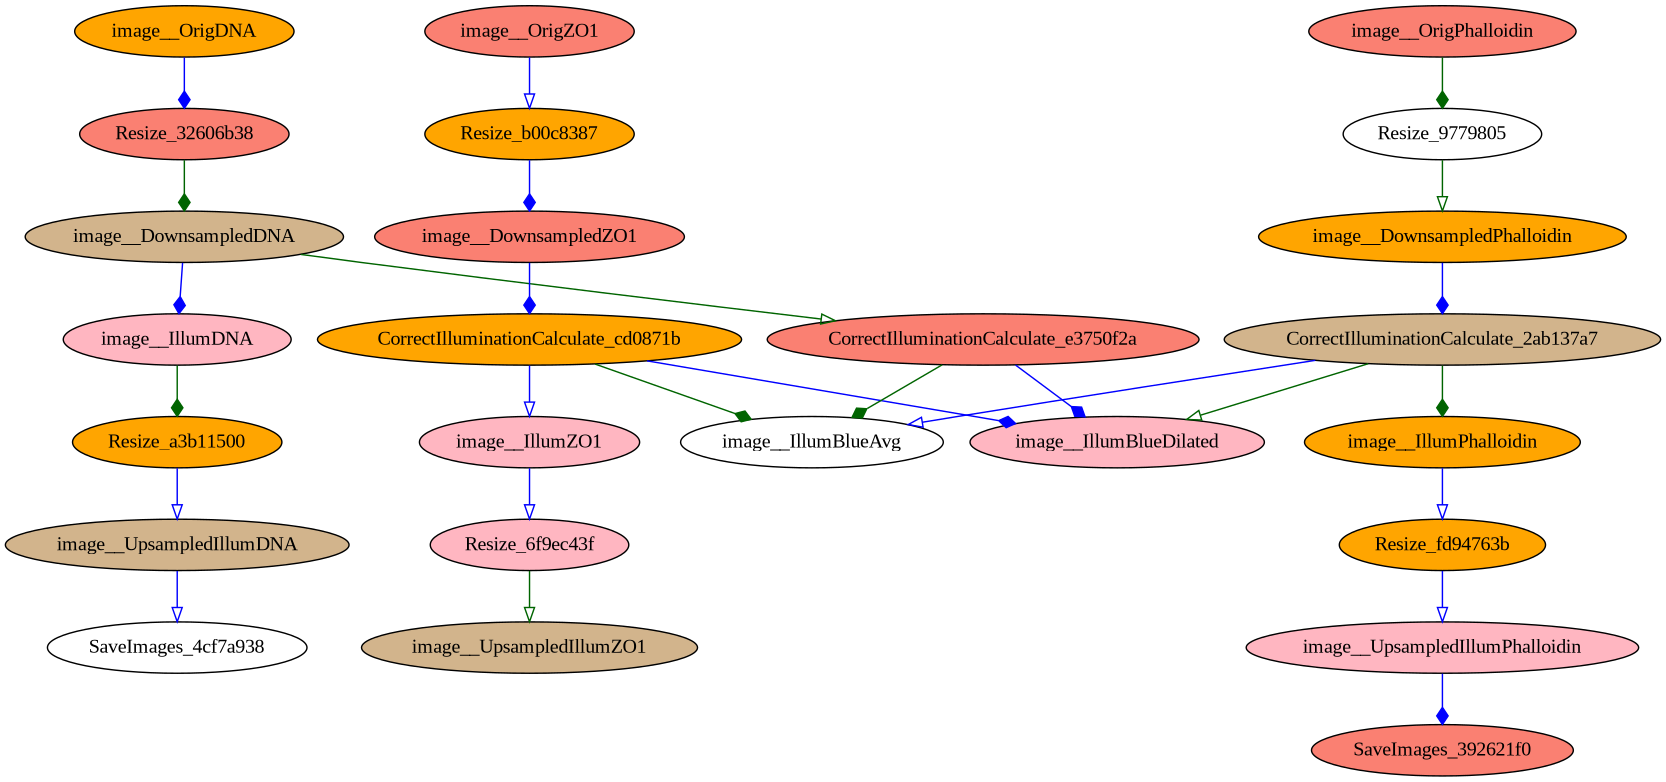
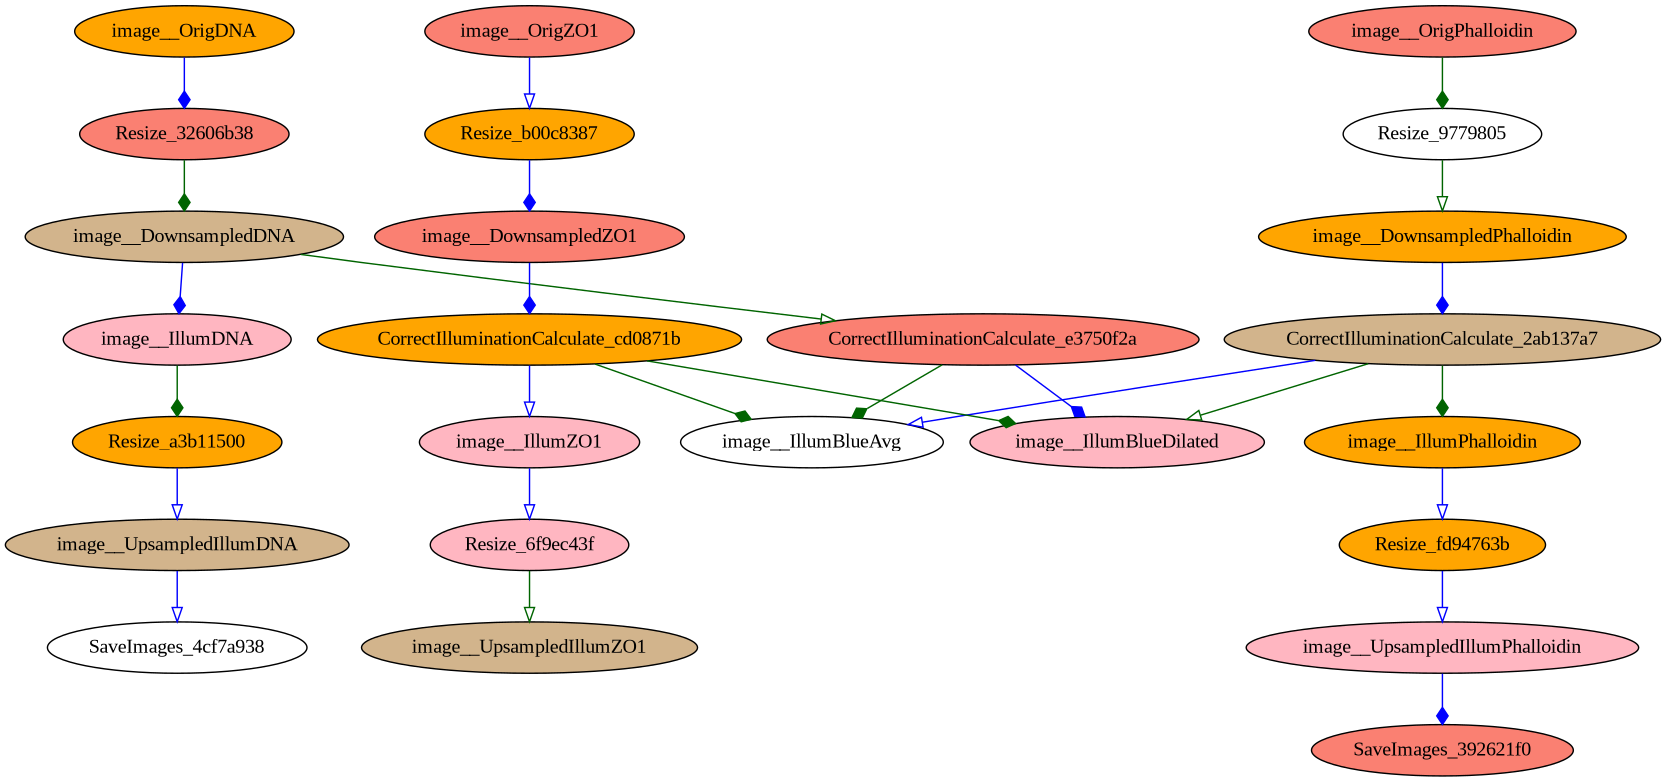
(823, 391) -> (823, 391)
